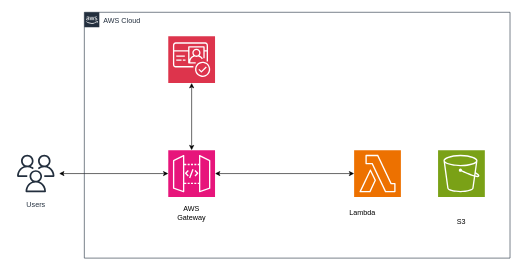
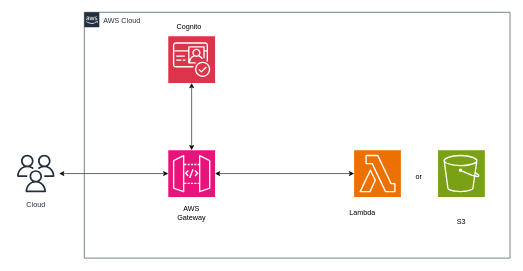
none -> (189, 27)
none -> (419, 177)
(36, 206) -> (36, 206)
